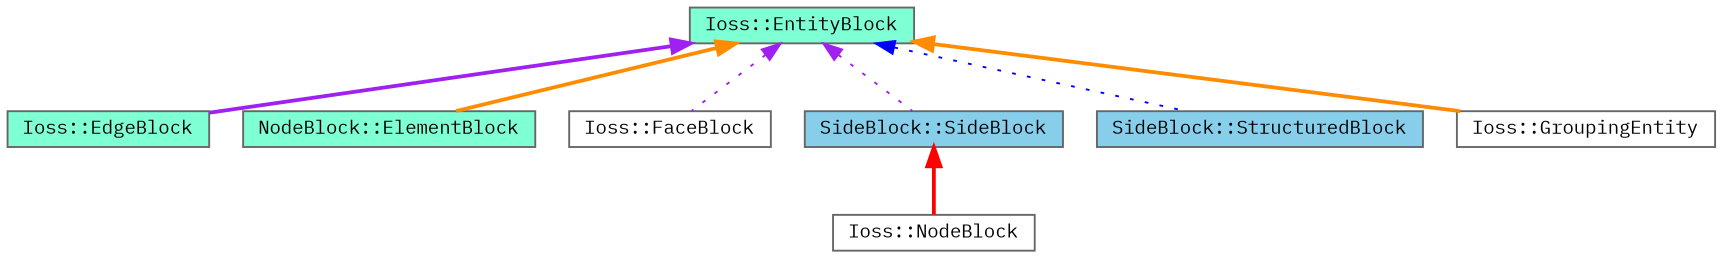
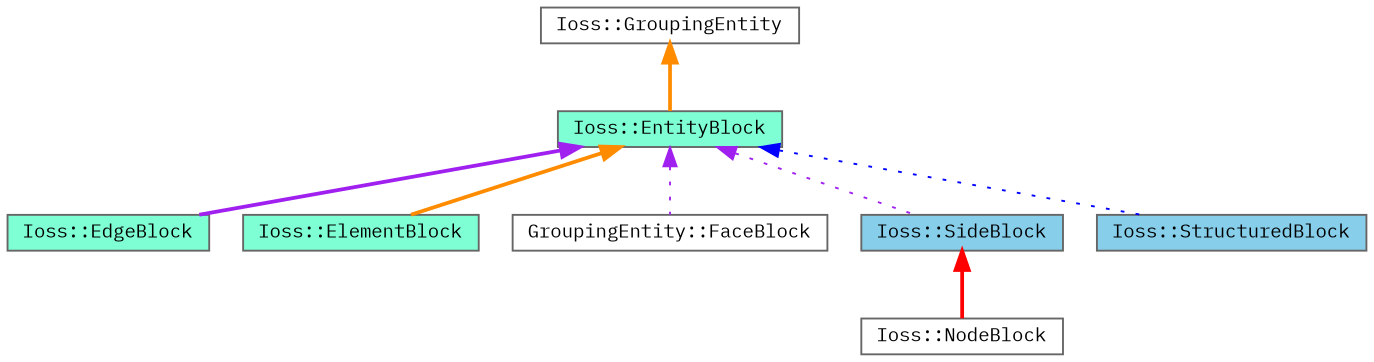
(1197, 78) -> (670, 87)
(389, 129) -> (361, 233)
(670, 129) -> (670, 233)
(934, 129) -> (962, 233)
(1260, 129) -> (1232, 233)
